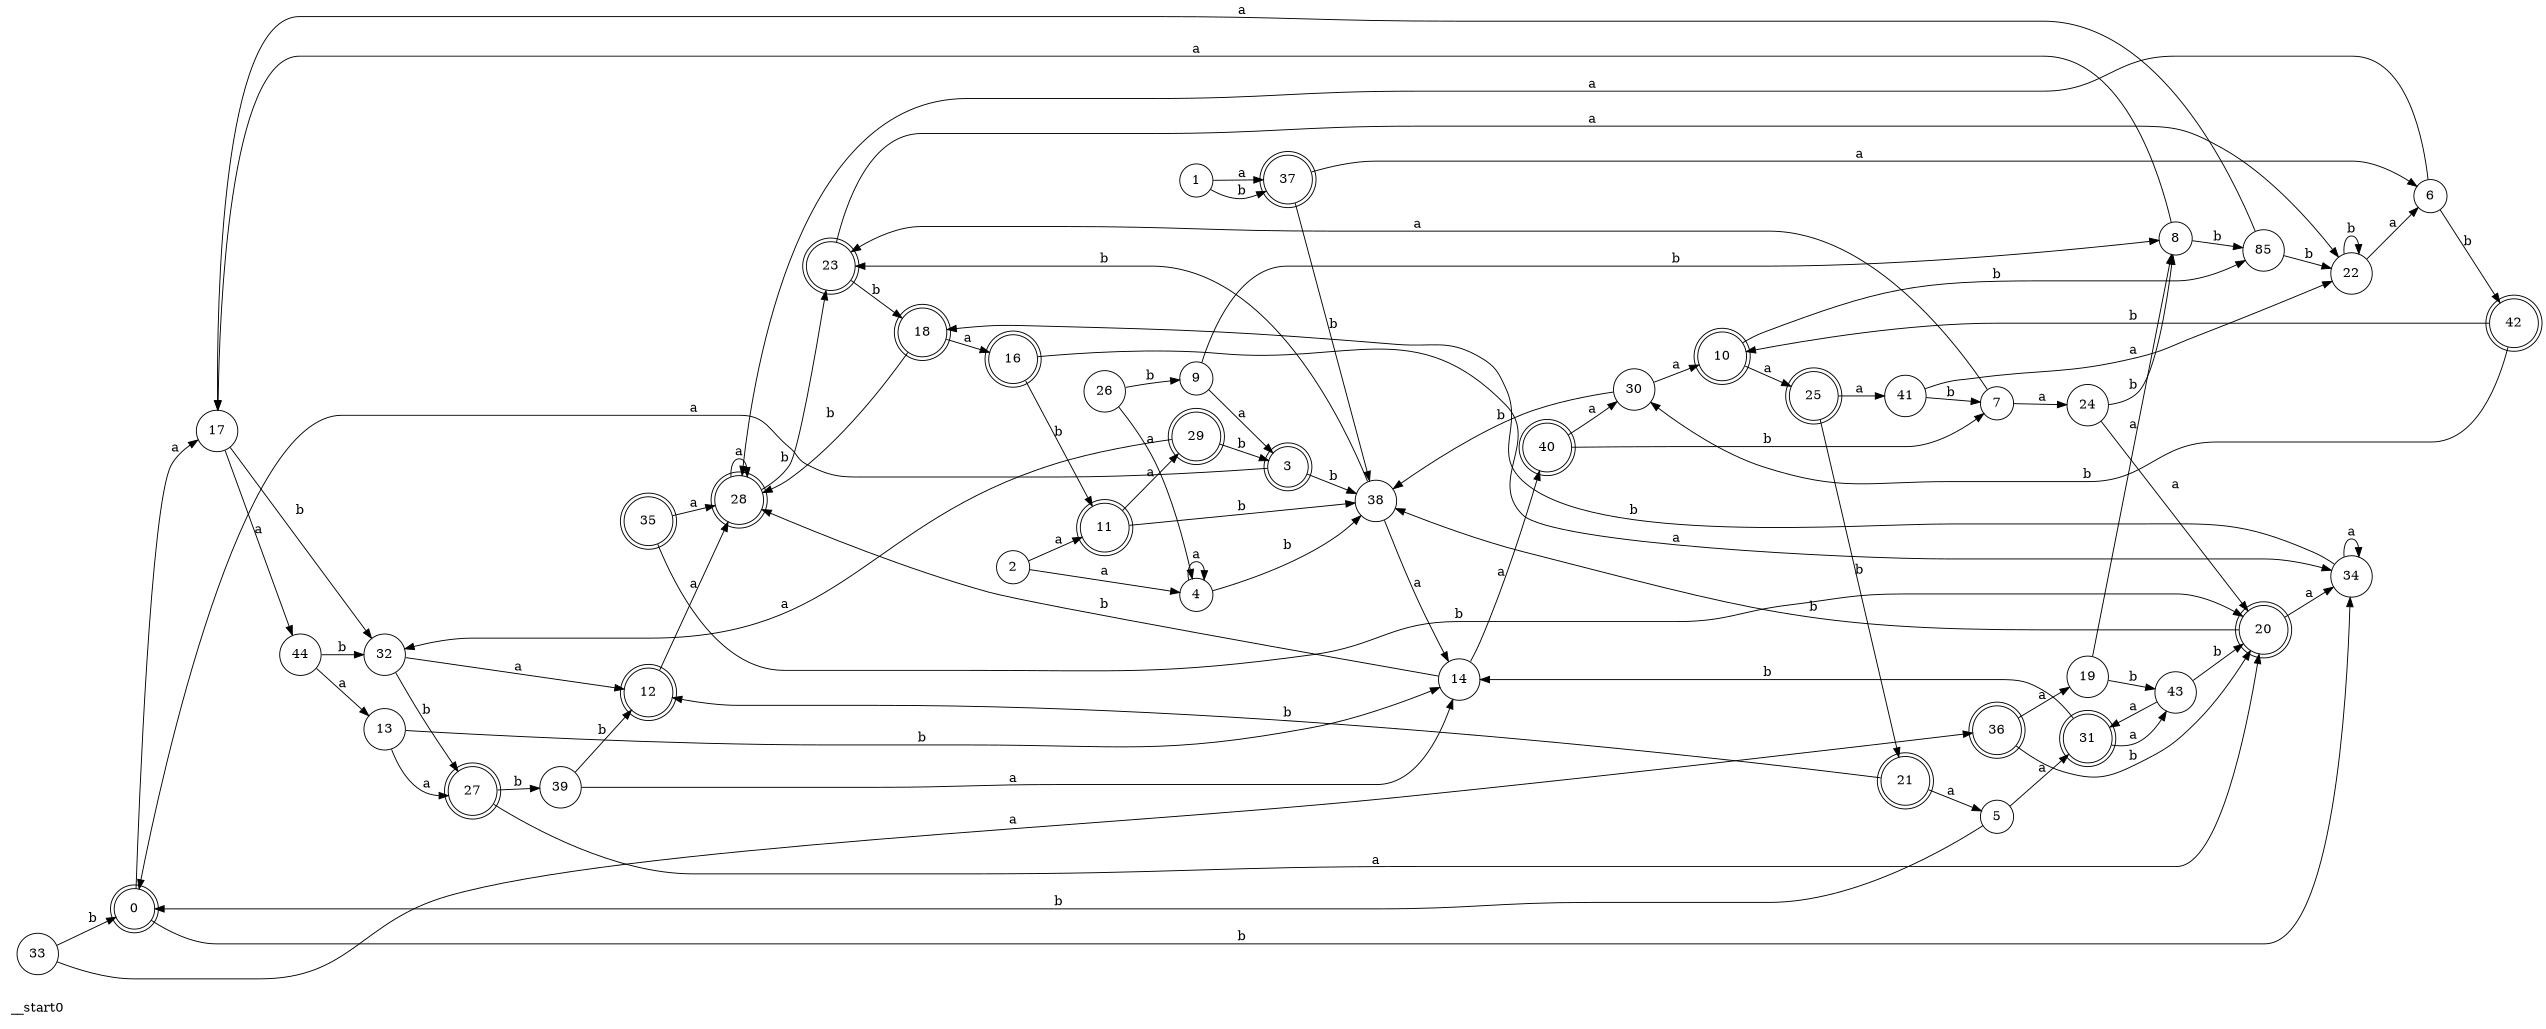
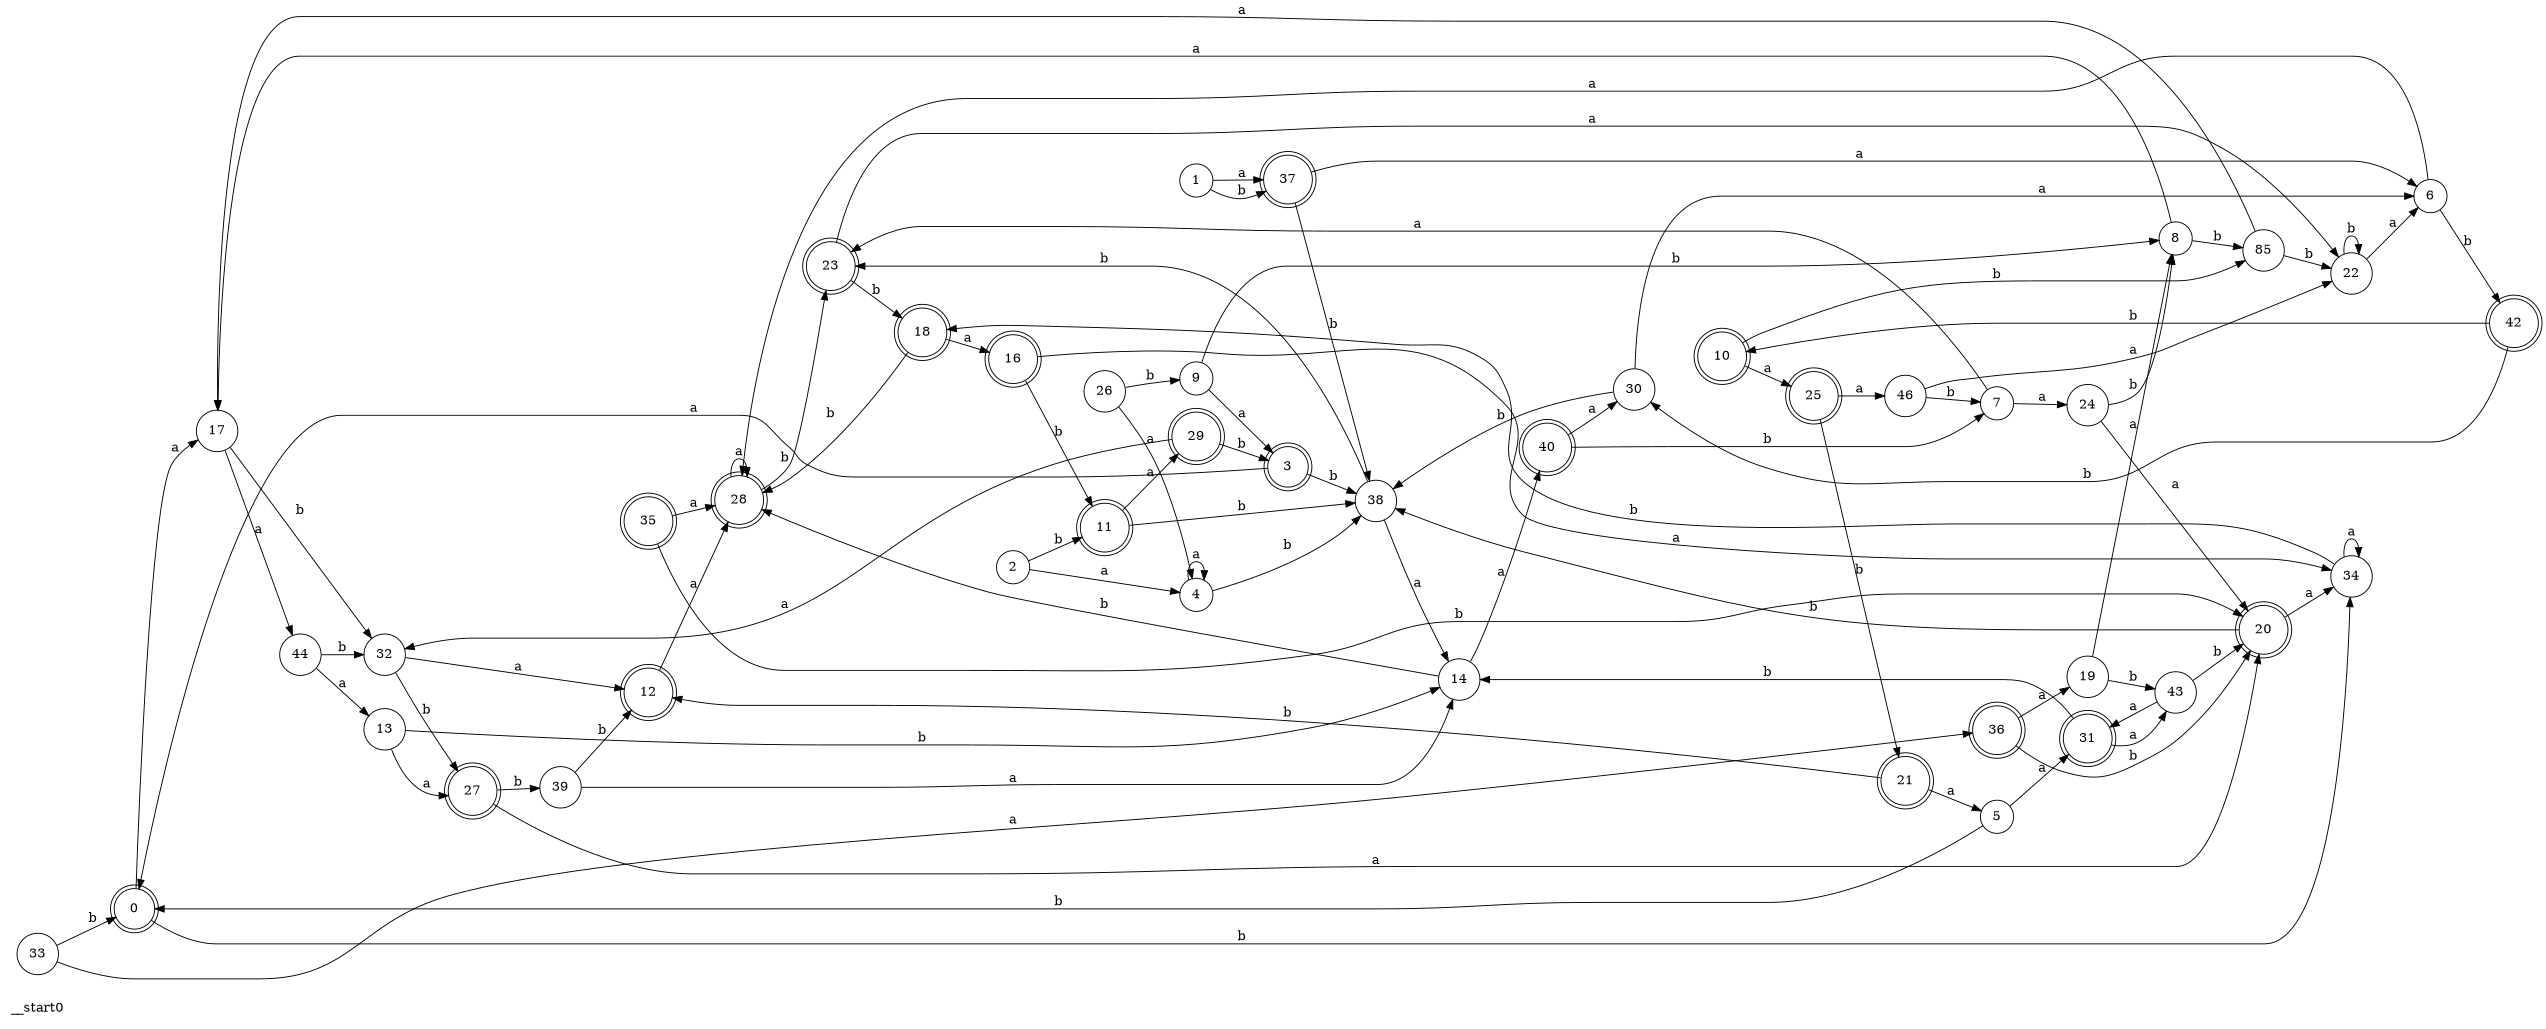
(1672, 375) -> (1957, 196)
(1905, 396) -> (1905, 396)
(1059, 540) -> (1059, 540)
